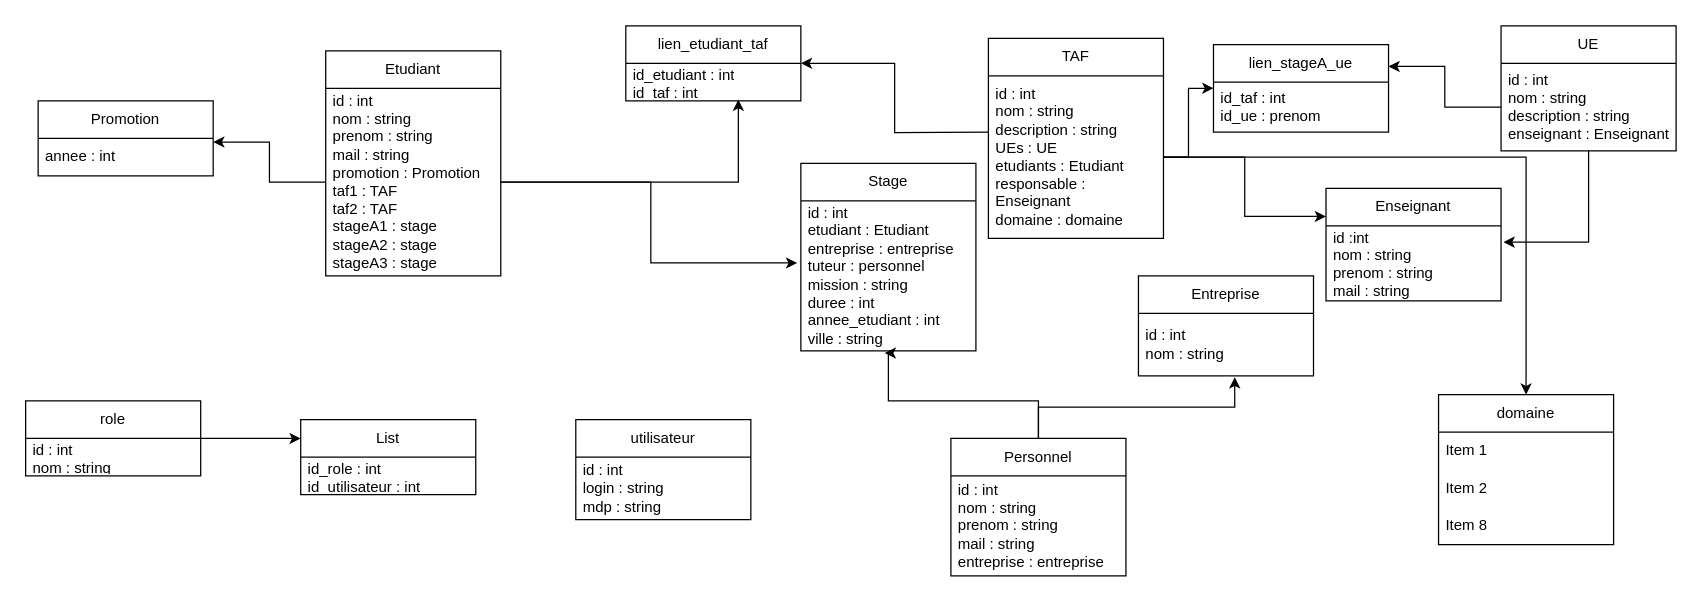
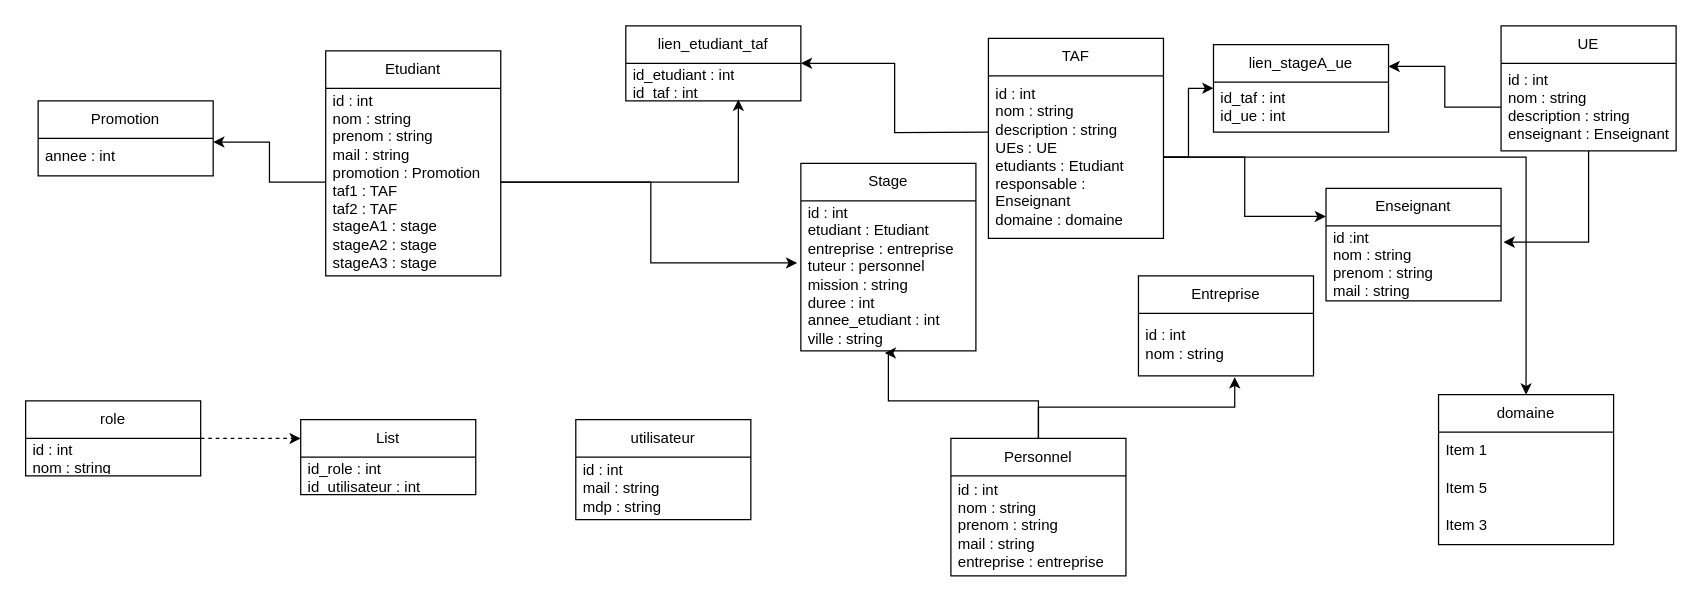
(1272, 107) -> (1261, 107)
(247, 438) -> (247, 438)
(630, 488) -> (626, 488)
(1469, 488) -> (1469, 488)
(1469, 526) -> (1469, 526)
